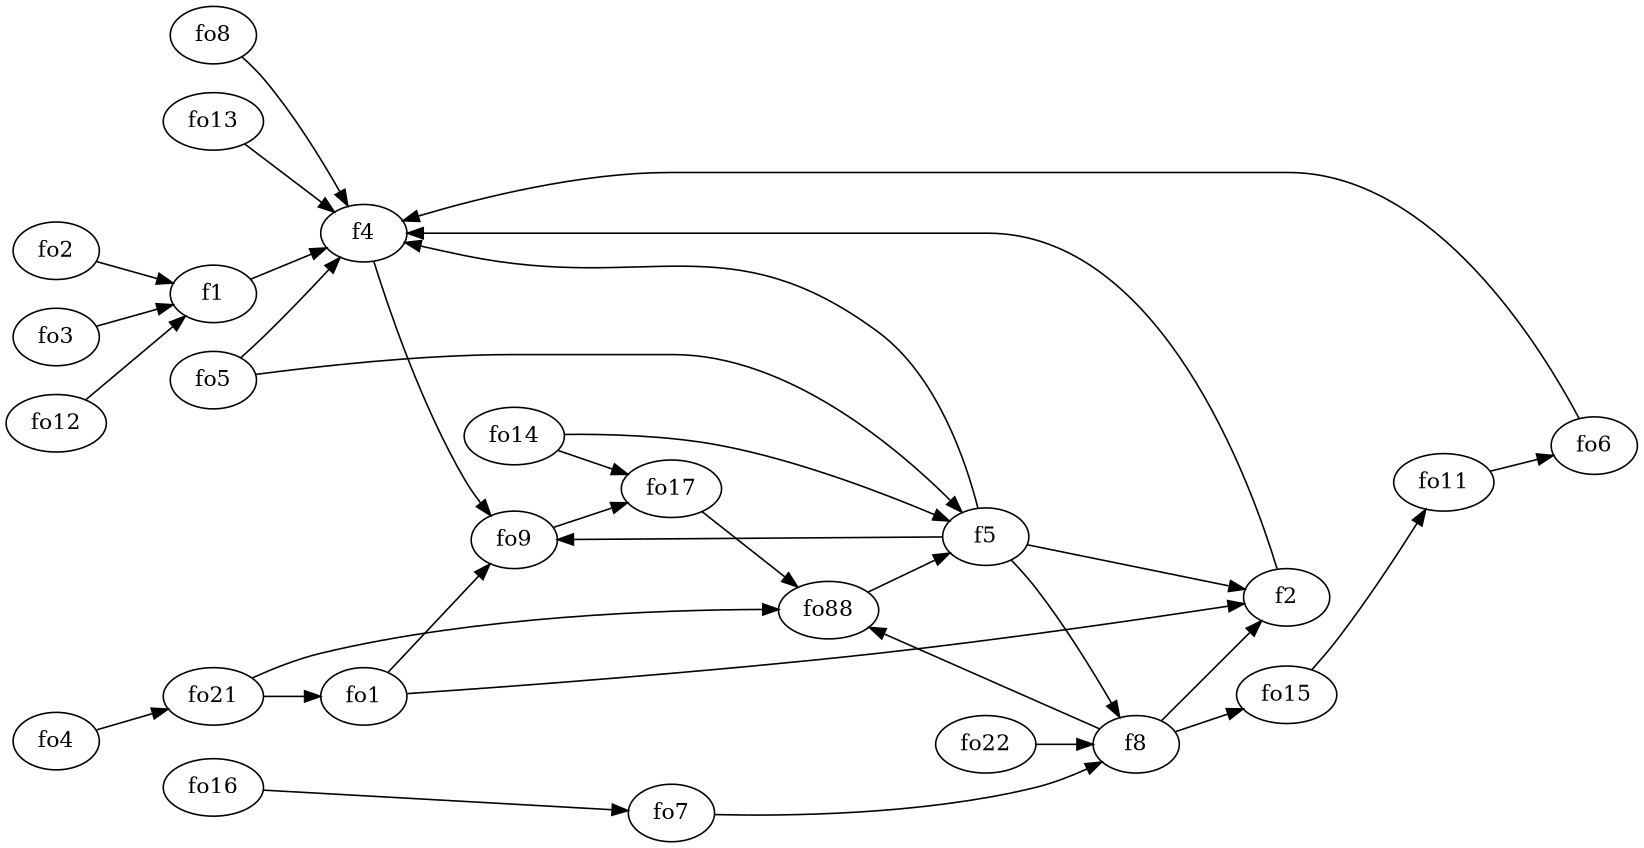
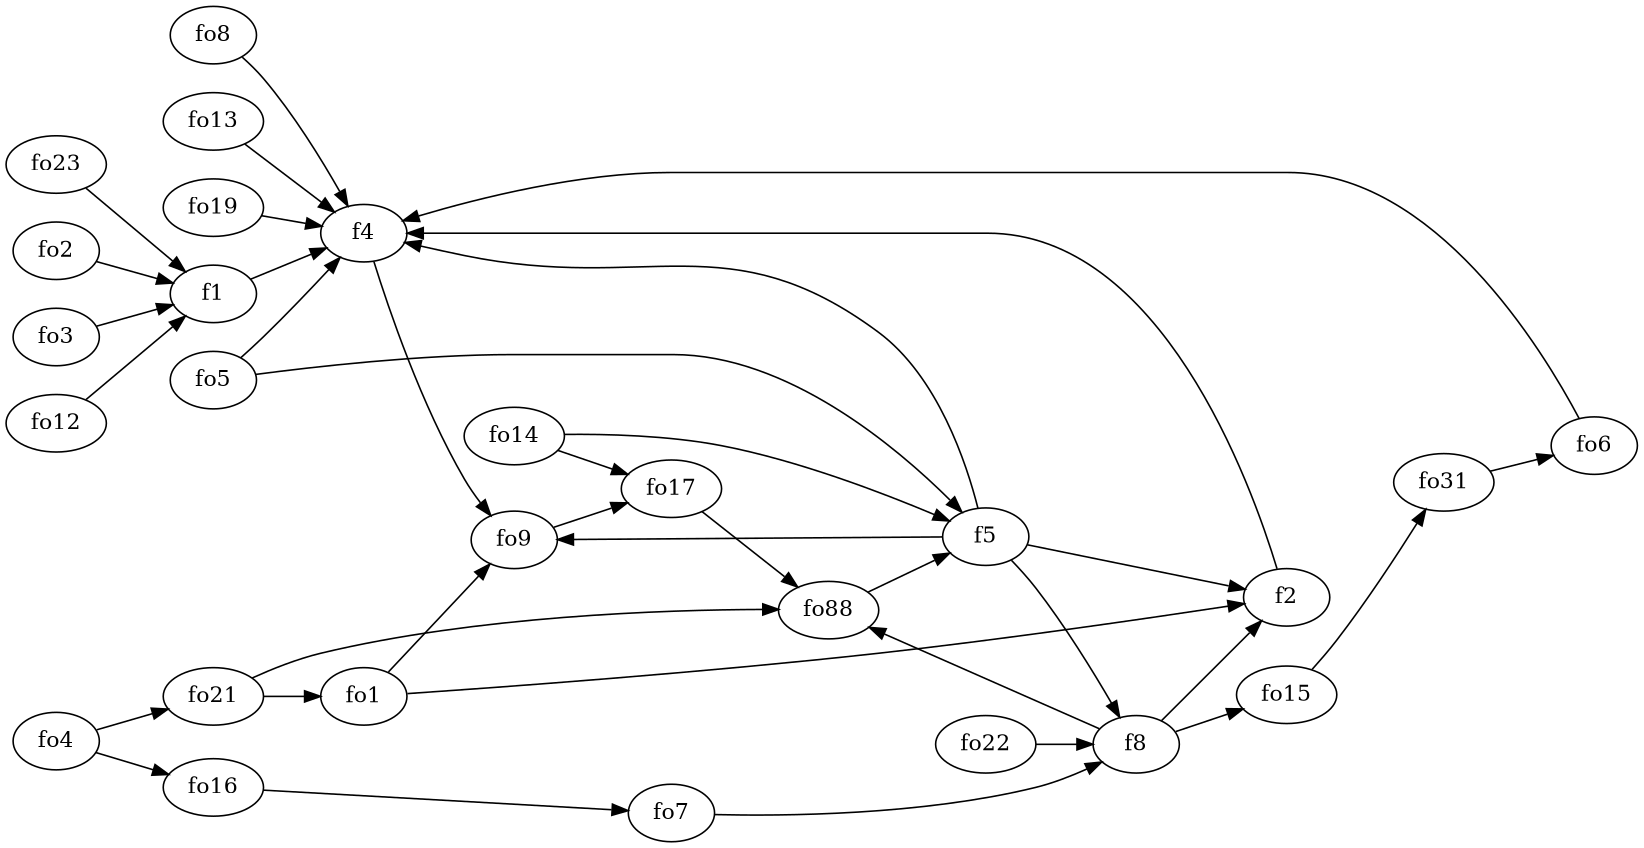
none -> (56, 165)
none -> (213, 208)
(1444, 482) -> (1444, 482)
none -> (124, 761)
